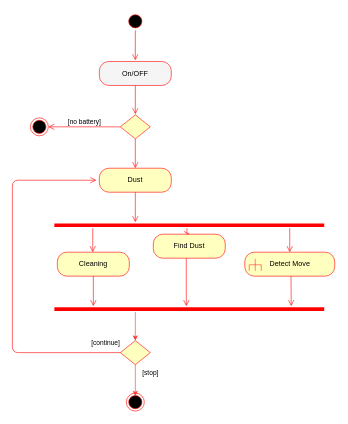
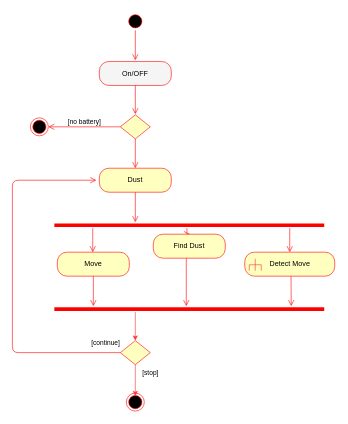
(93, 264) -> (93, 264)
